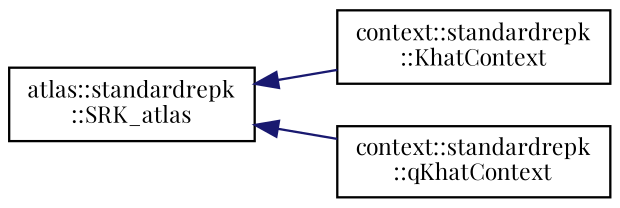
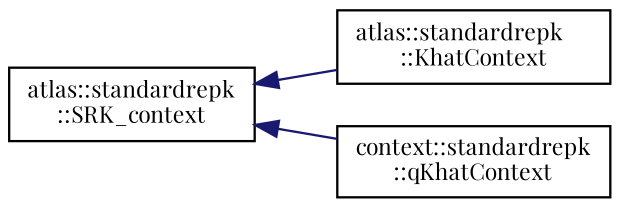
(474, 47) -> (474, 47)
(132, 104) -> (132, 104)
